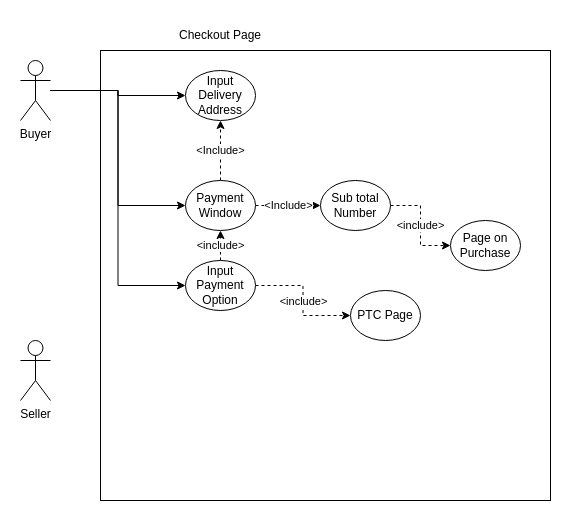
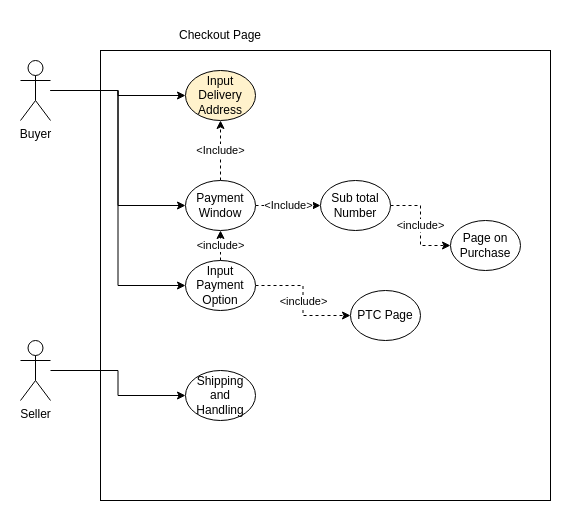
(221, 96) -> (221, 96)
none -> (118, 380)
none -> (221, 396)
